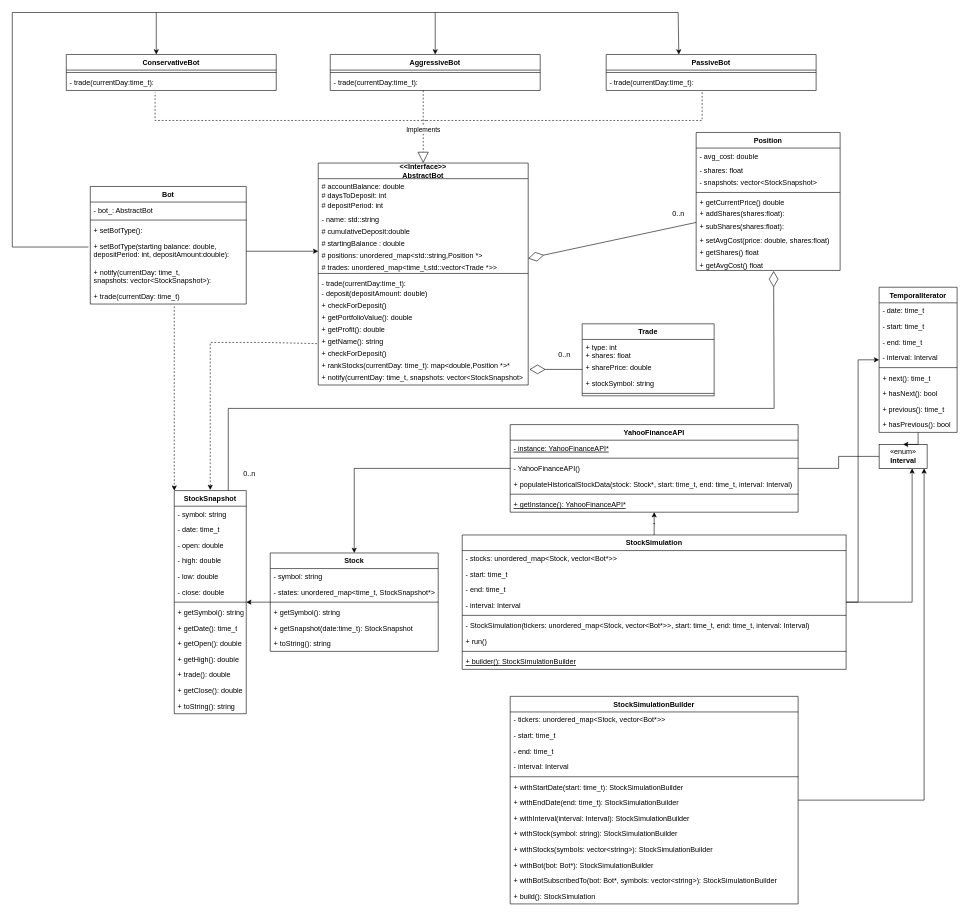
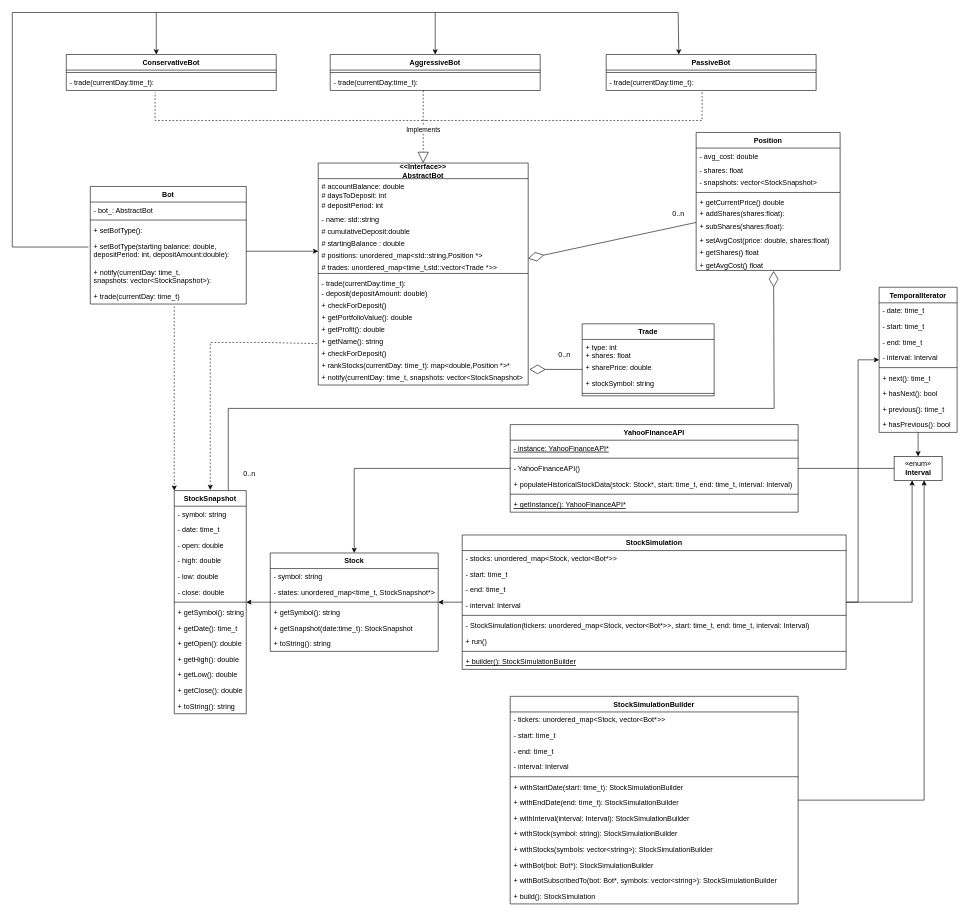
(903, 456) -> (918, 468)
(654, 522) -> none
none -> (443, 602)
(208, 675) -> (210, 675)
